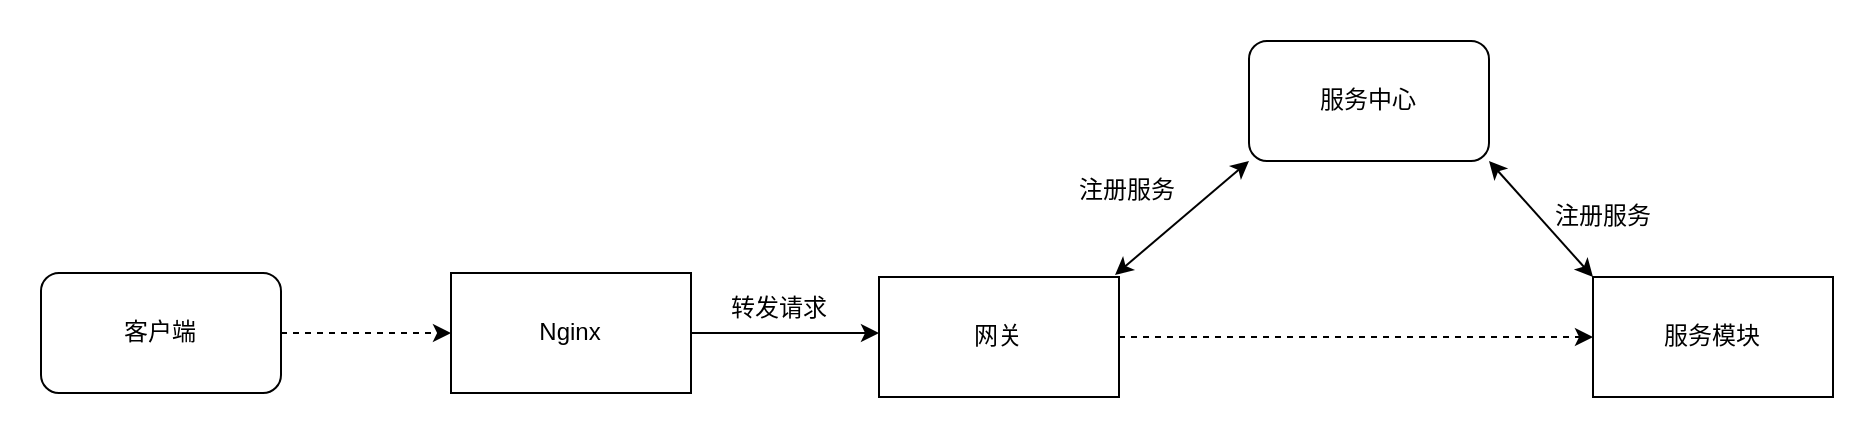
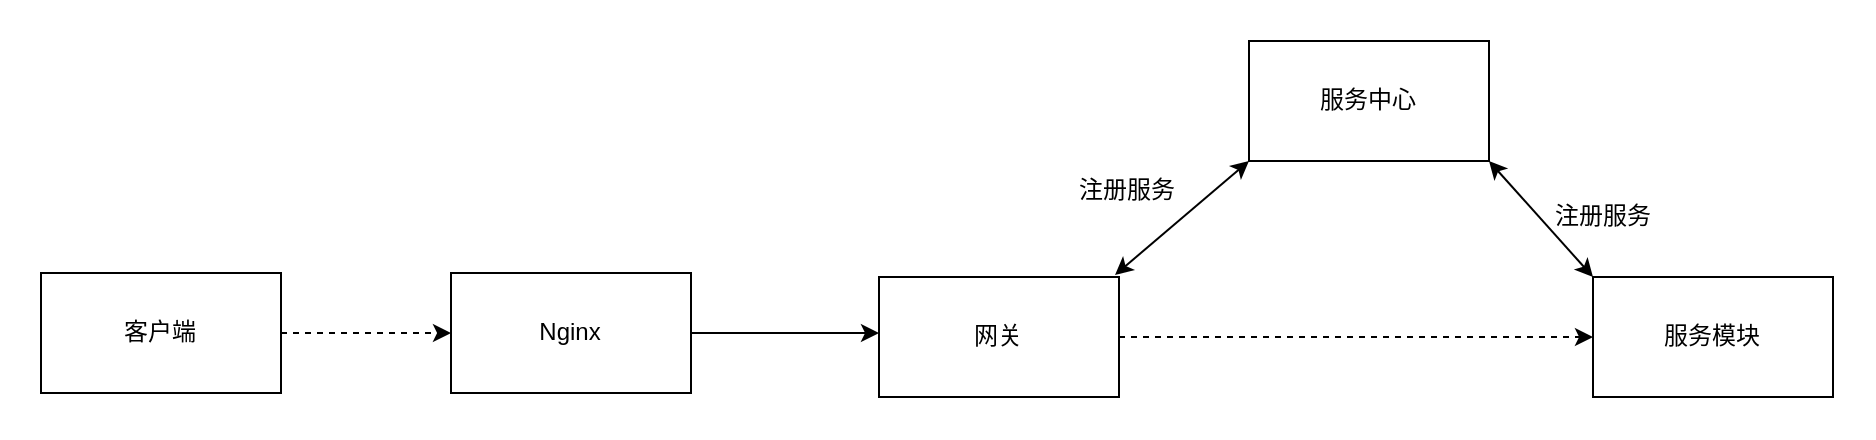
(1369, 101) -> (1369, 101)
(779, 309) -> none
(161, 333) -> (161, 333)
